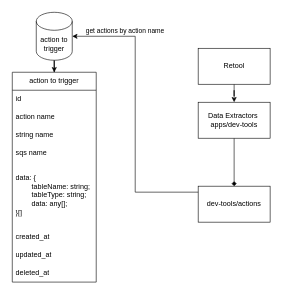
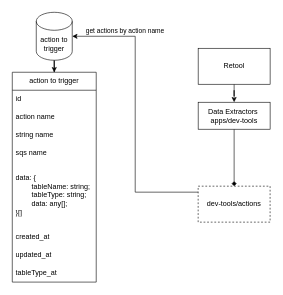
(234, 120) -> (234, 116)
(234, 204) -> (234, 204)
(35, 273) -> (39, 273)
